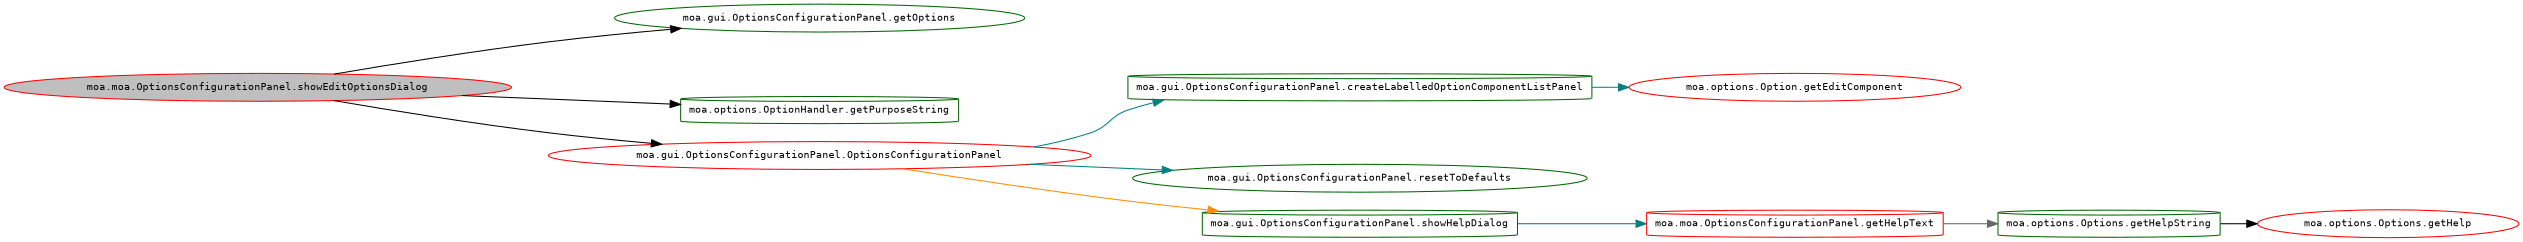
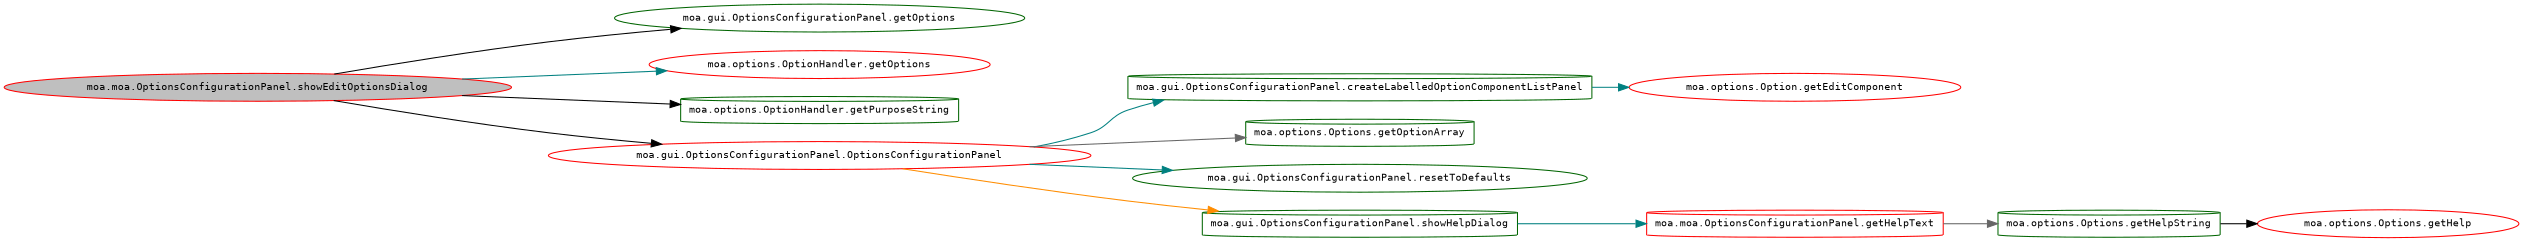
none -> (820, 65)
none -> (1360, 133)
